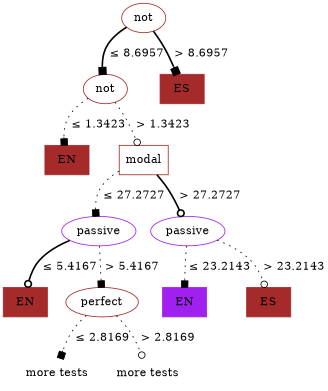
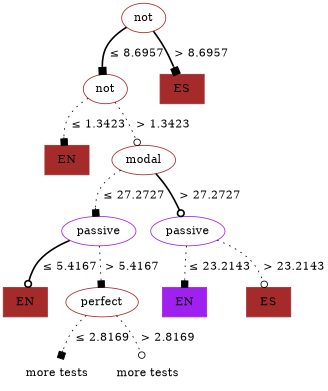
(144, 160) -> (144, 160)
